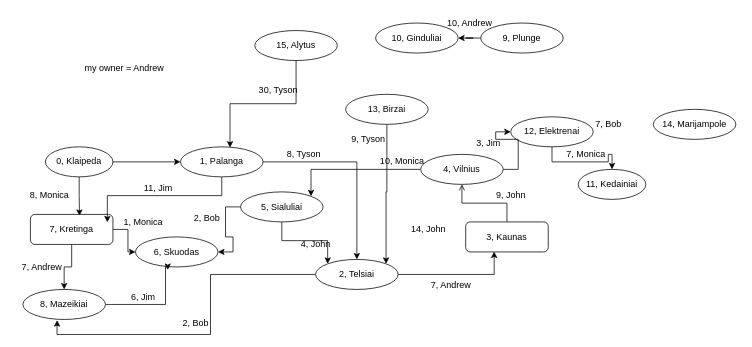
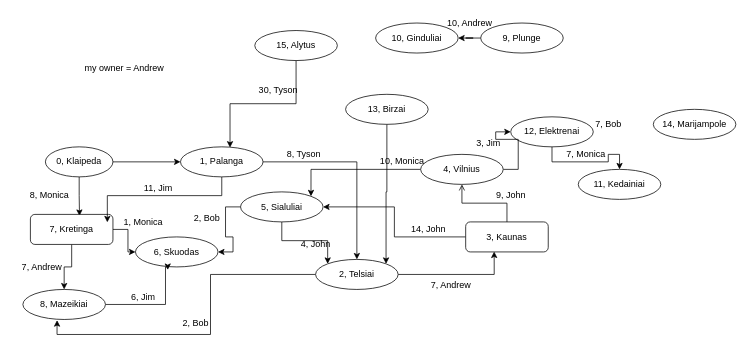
(368, 139) -> none
(612, 184) -> (619, 184)
none -> (394, 222)
